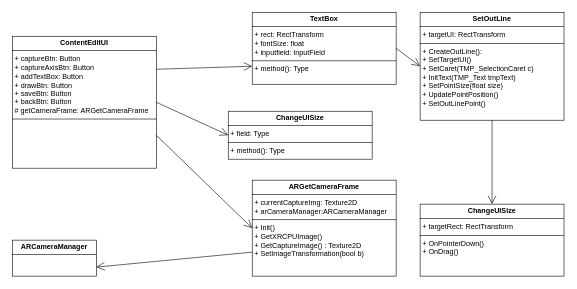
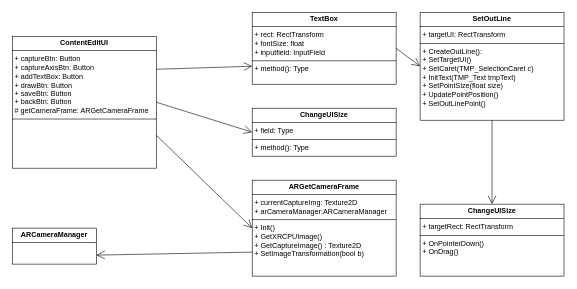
(300, 135) -> (324, 132)
(54, 258) -> (54, 246)
